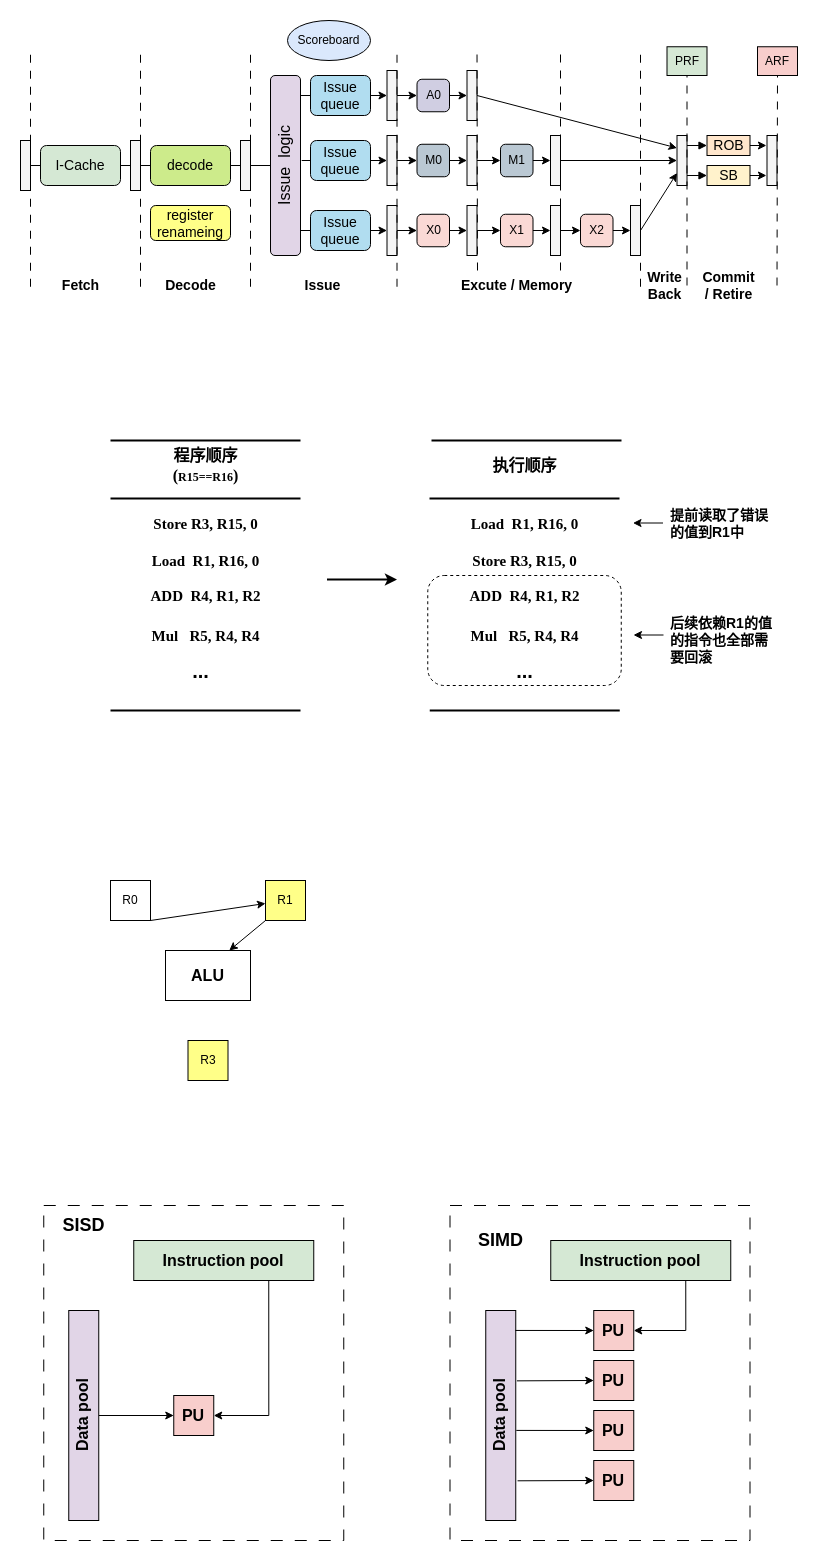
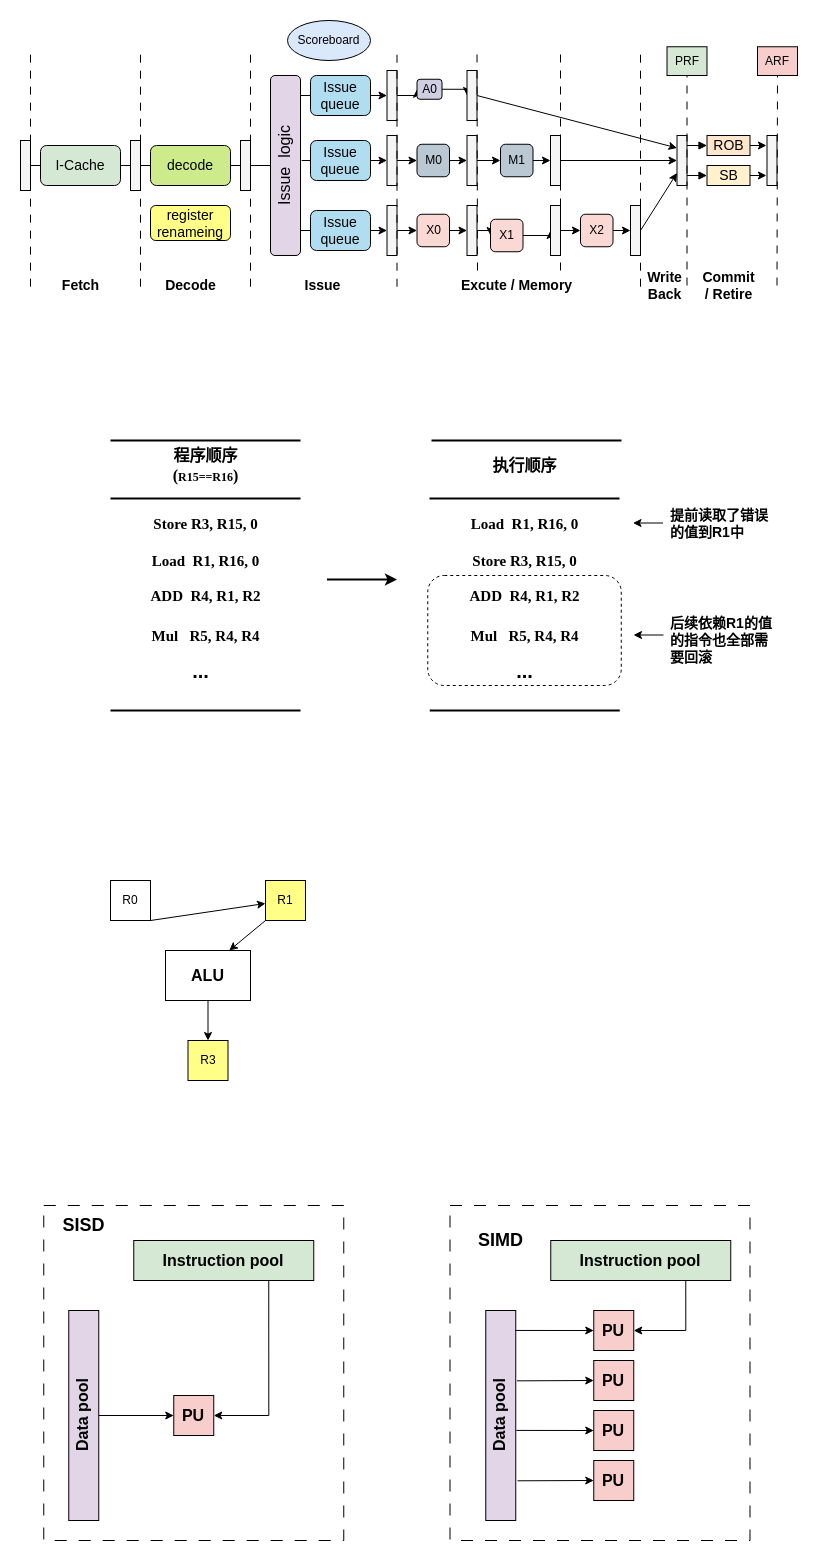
(433, 96) -> (430, 89)
(517, 231) -> (507, 236)
none -> (208, 1017)
